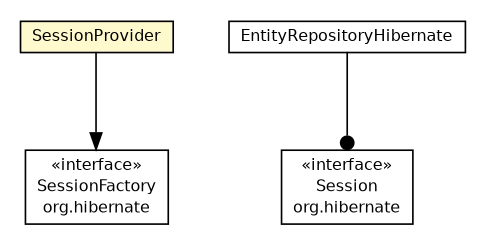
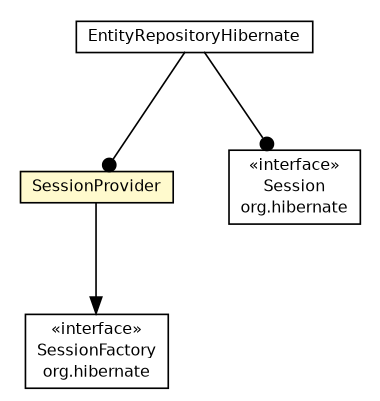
none -> (149, 106)
